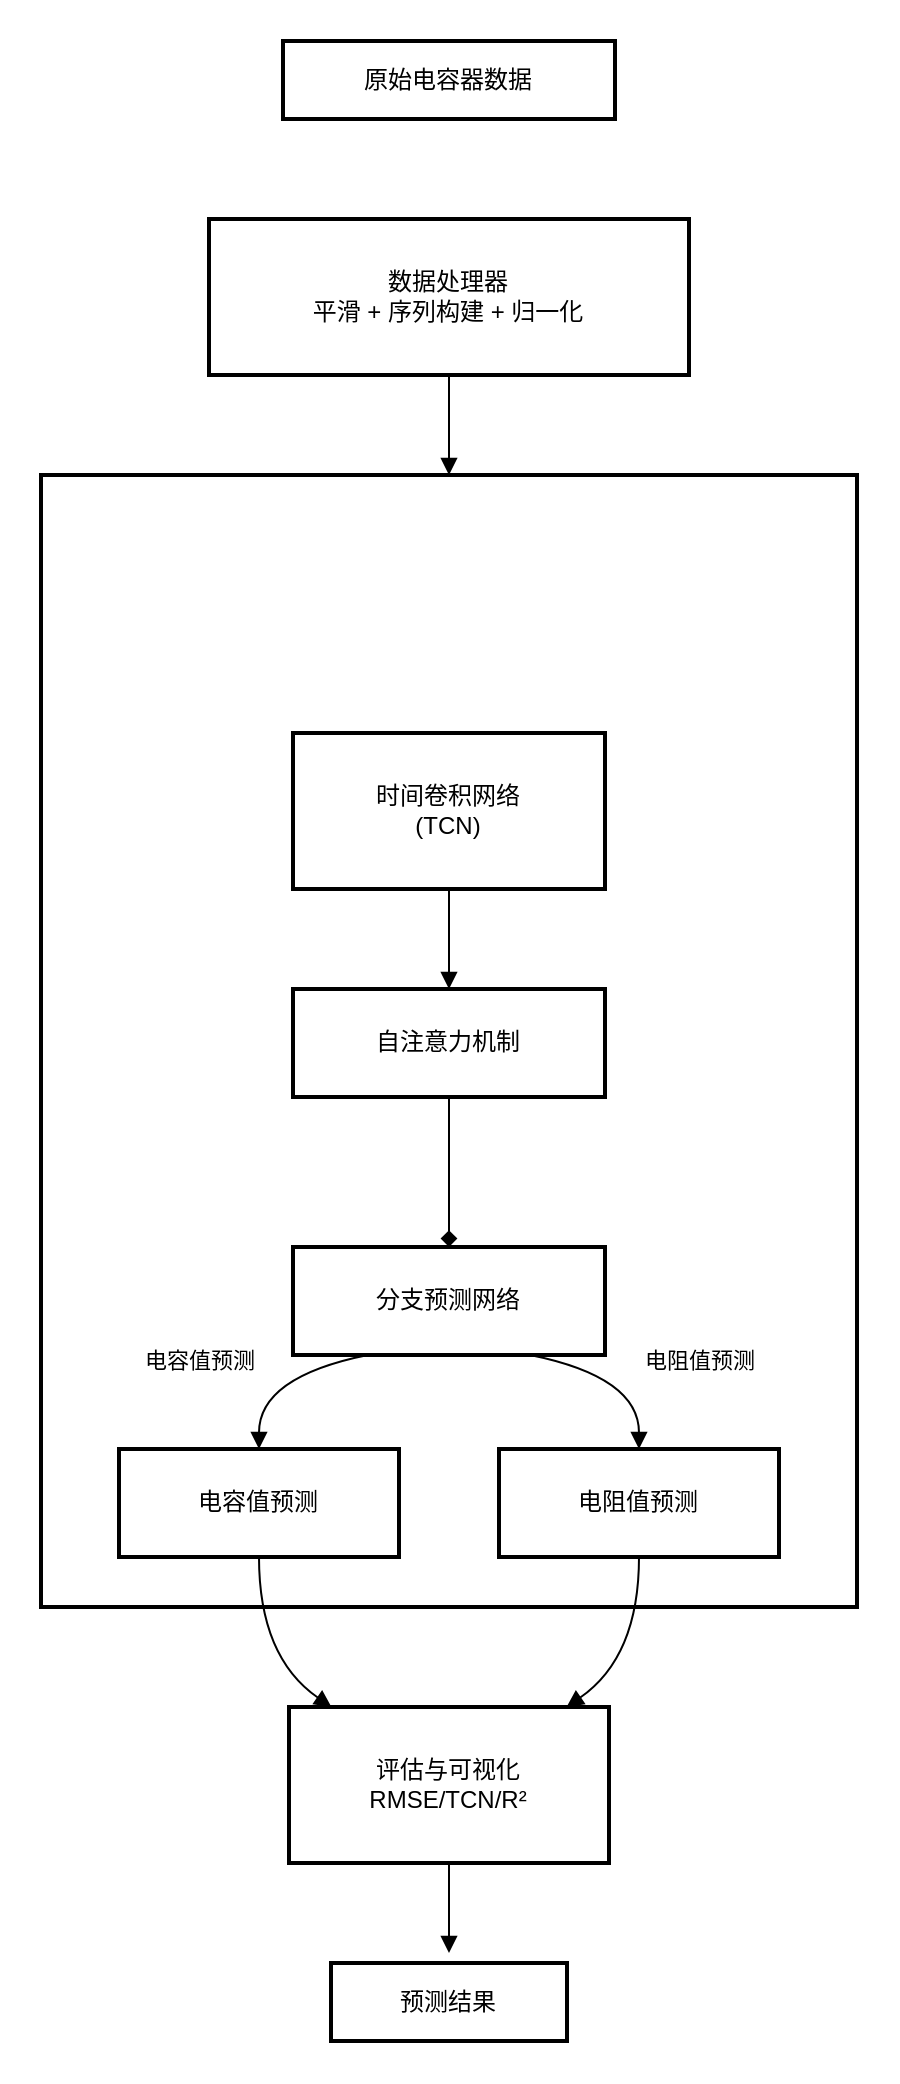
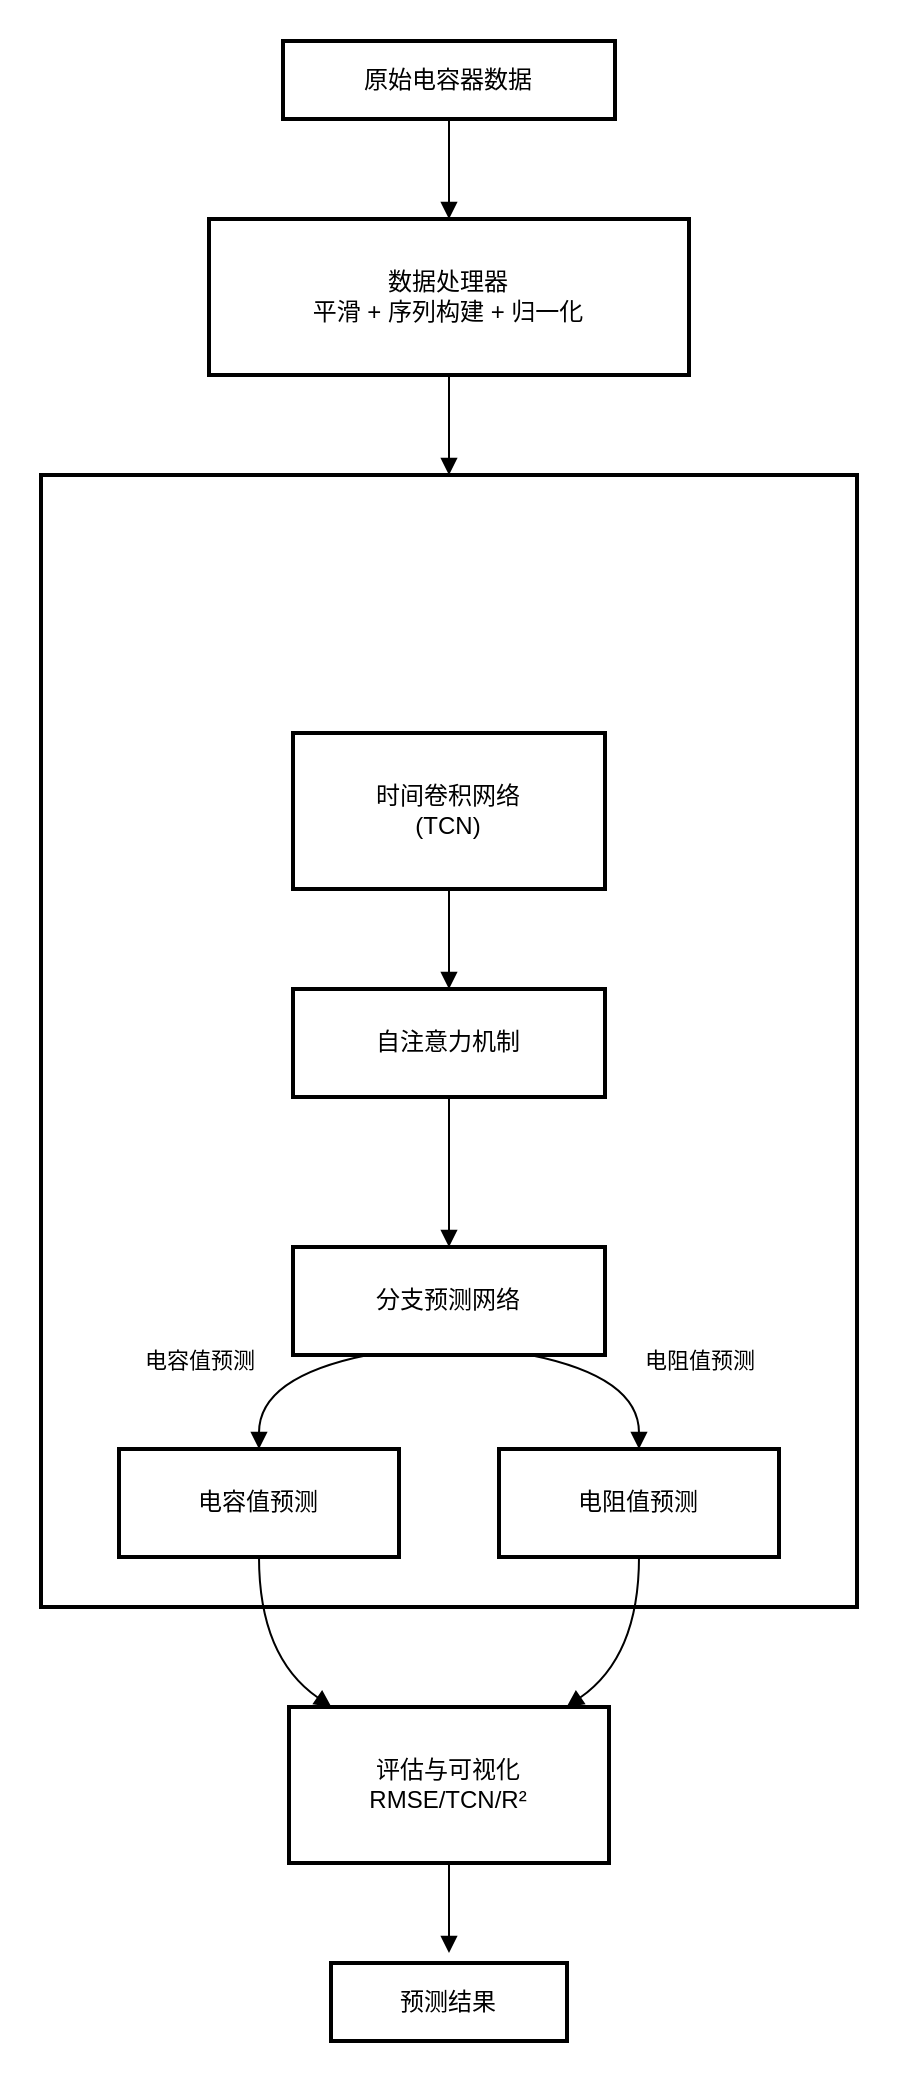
none -> (449, 161)
(449, 1230) -> (449, 1229)
